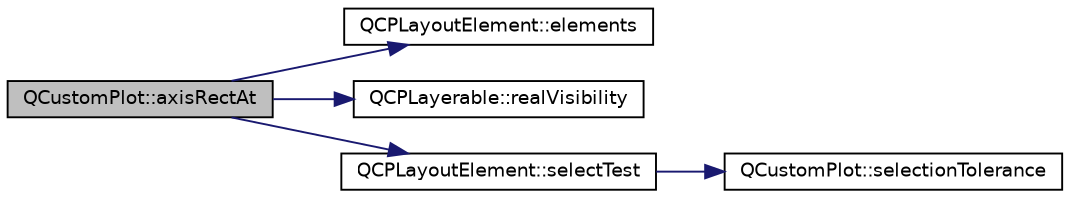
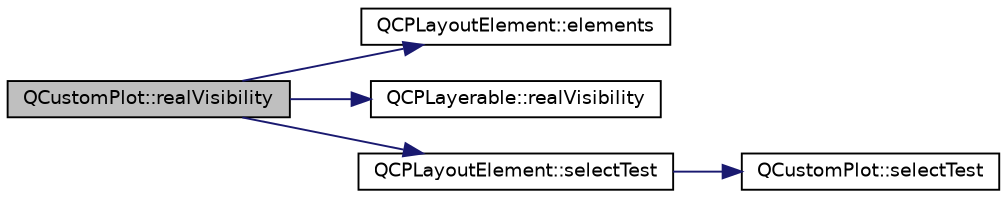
(140, 99) -> (149, 99)
(893, 172) -> (871, 172)
